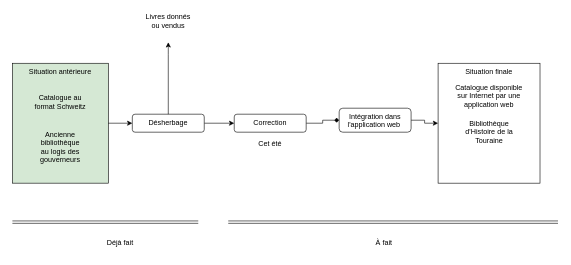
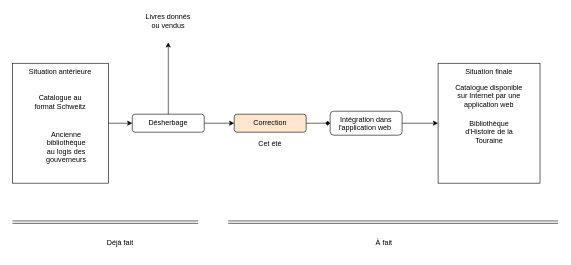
(375, 120) -> (366, 123)
(60, 123) -> (60, 123)
(270, 123) -> (270, 123)
(60, 147) -> (66, 147)
